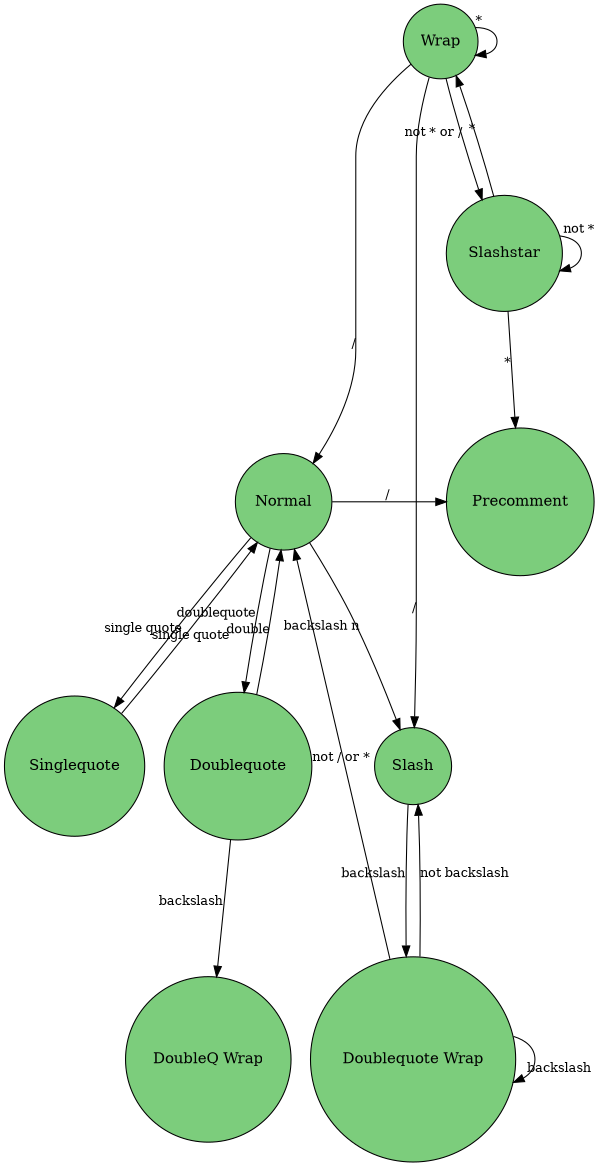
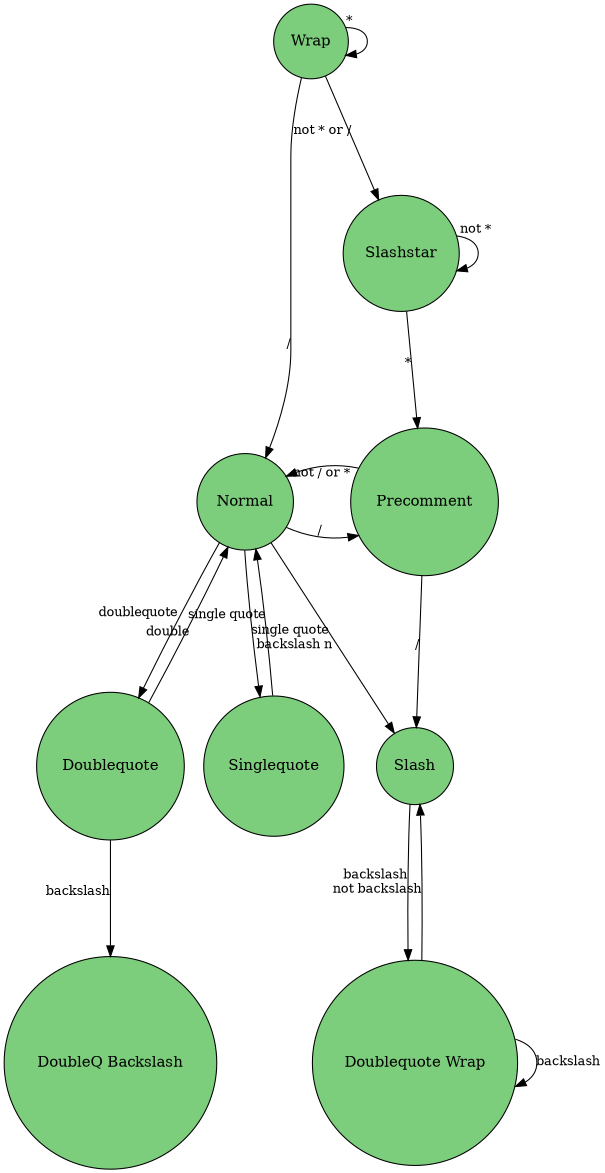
(478, 141) -> none
(416, 396) -> (419, 646)
(343, 759) -> (327, 466)
(208, 1059) -> (110, 1063)
